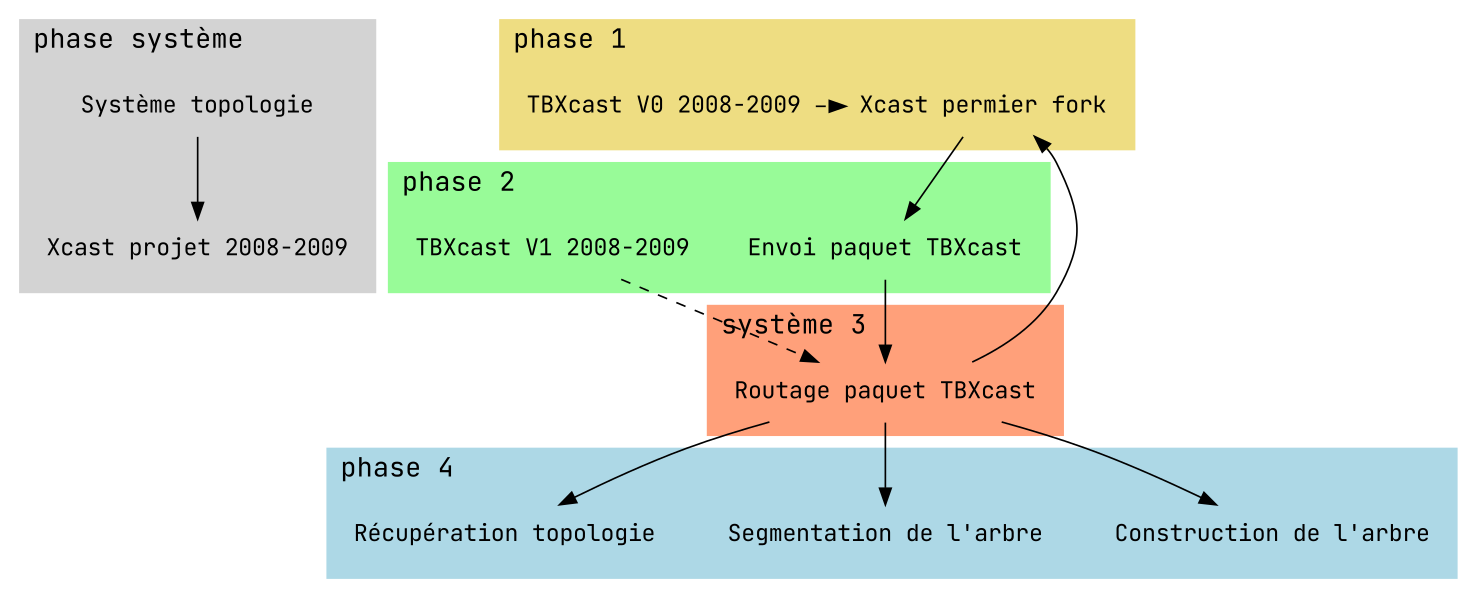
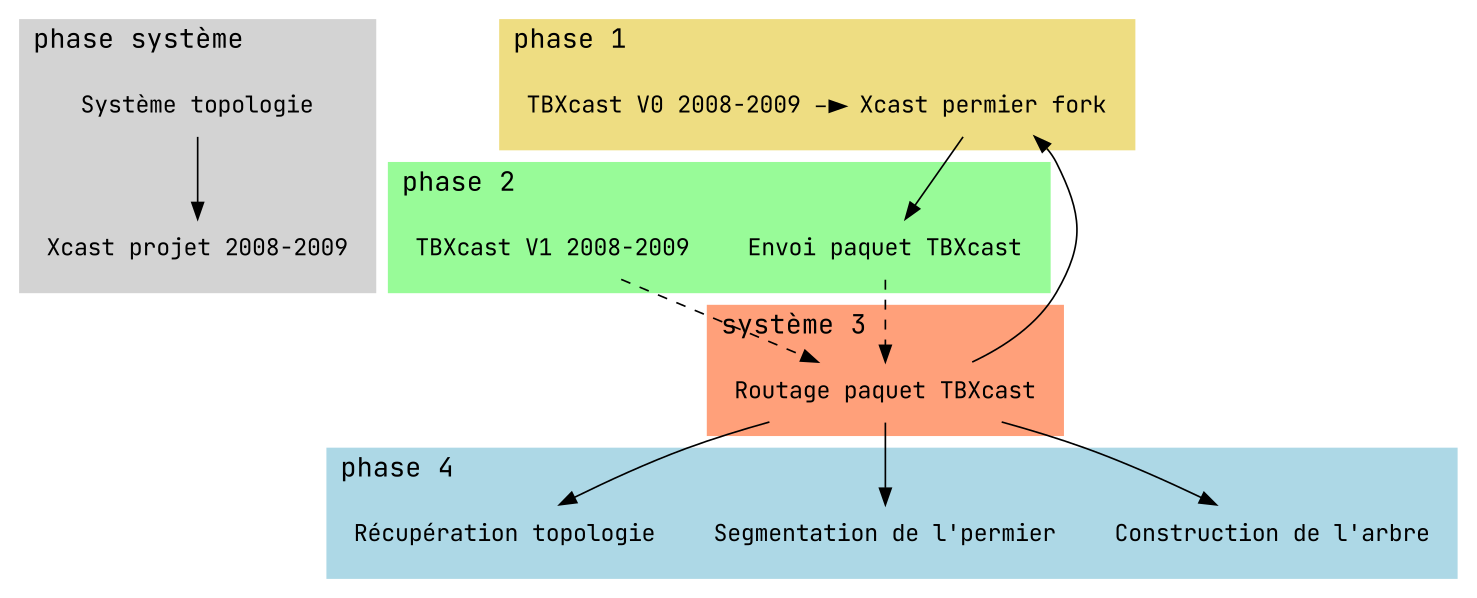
(885, 316) -> (885, 316)
(885, 535) -> (885, 535)
